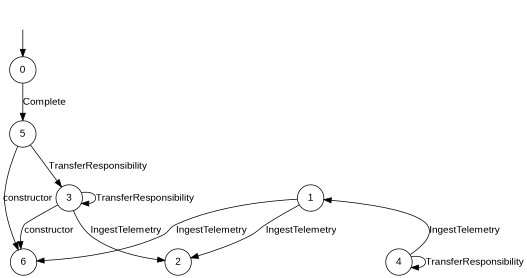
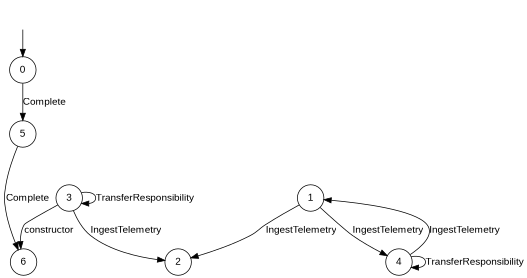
(44, 163) -> none
(28, 198) -> (28, 198)
(170, 229) -> (349, 232)
